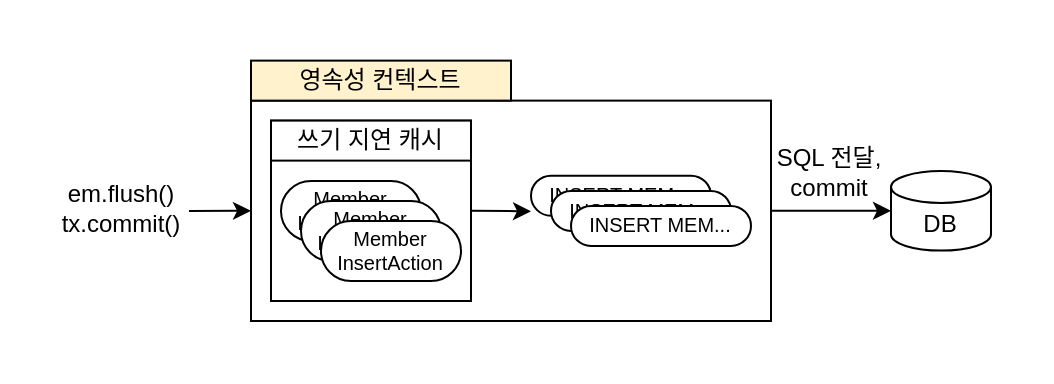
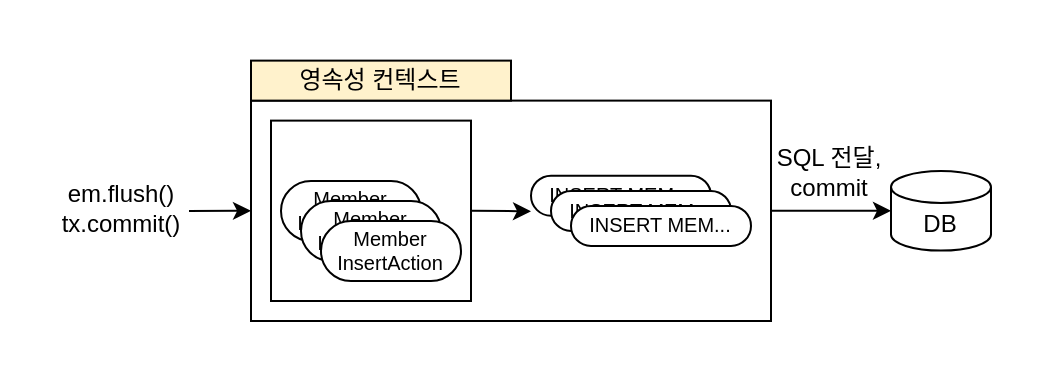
(371, 141) -> none
